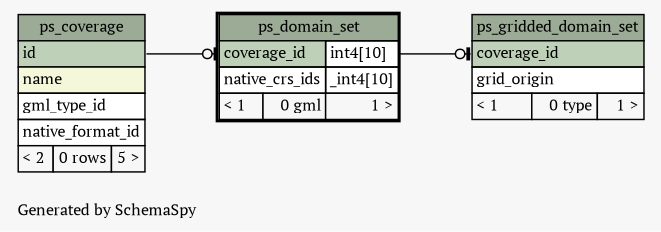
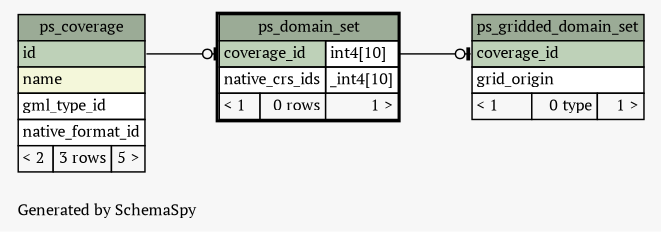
(301, 106) -> (297, 106)
(83, 158) -> (83, 158)
